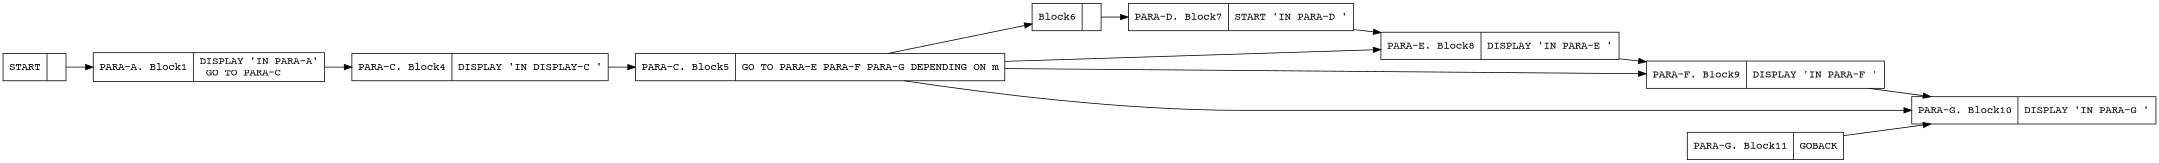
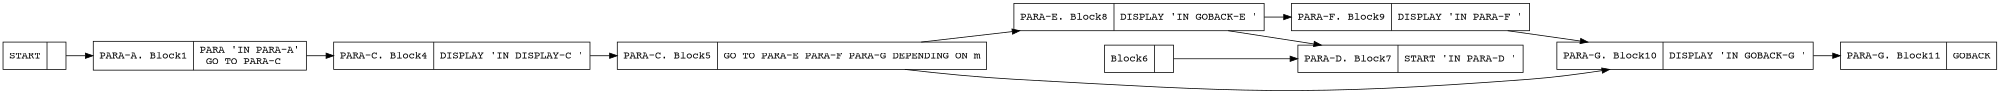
(1364, 31) -> (1271, 37)
(956, 39) -> none
(1550, 46) -> (1189, 17)
(259, 61) -> (250, 50)
(1322, 71) -> none
(2087, 110) -> (1738, 55)
(1883, 130) -> (1823, 56)
